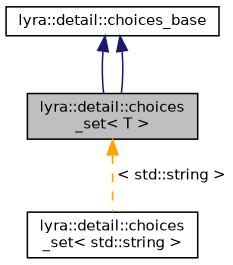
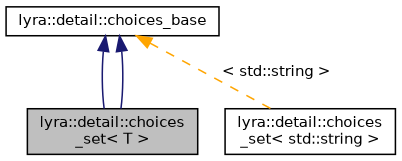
(113, 183) -> (210, 76)
